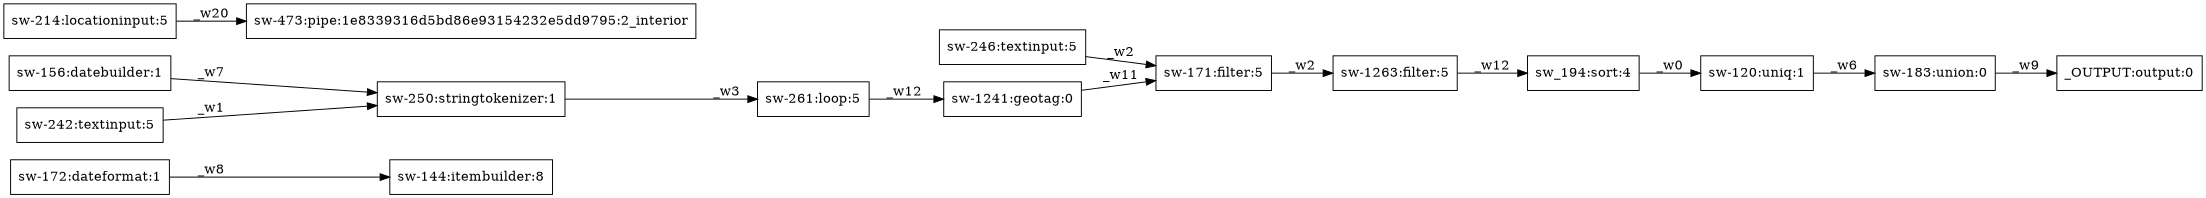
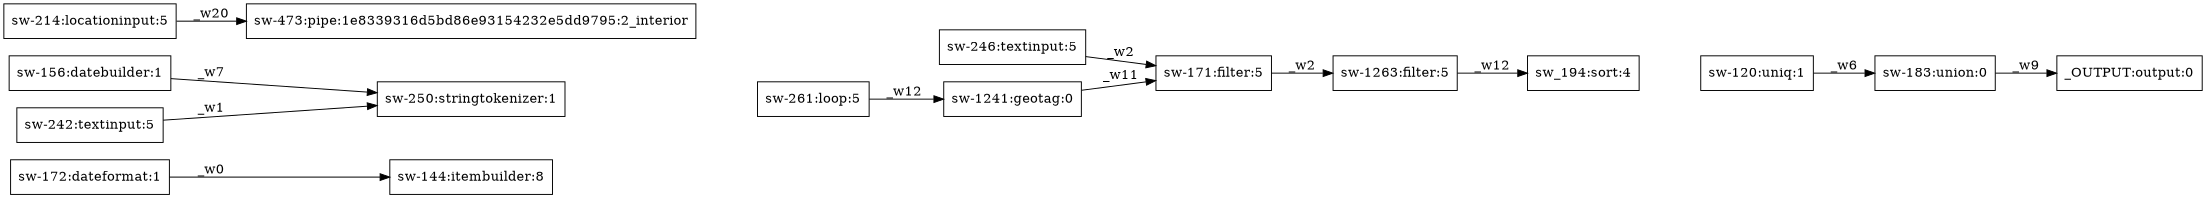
(1665, 73) -> none
(656, 99) -> none
(211, 170) -> (211, 170)
